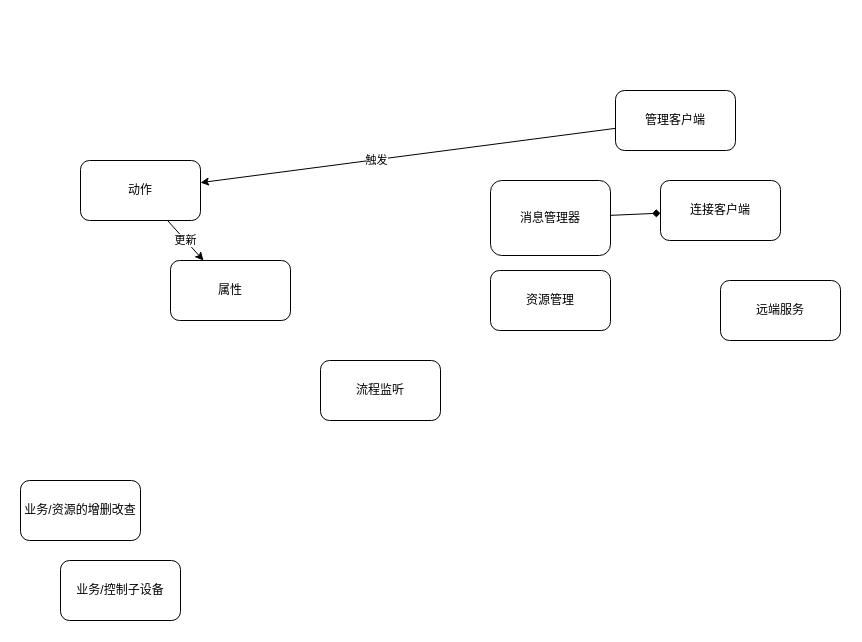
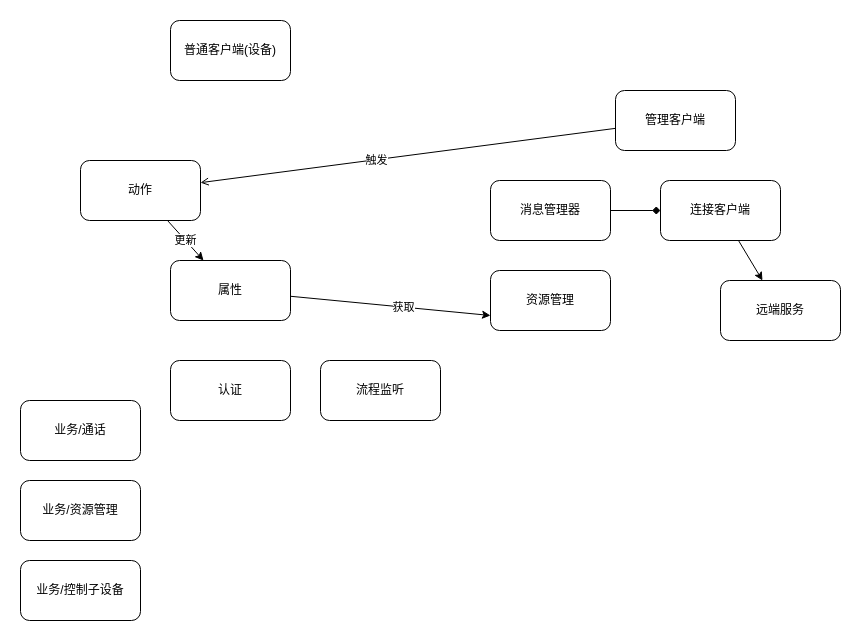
none -> (231, 51)
(208, 182) -> (206, 182)
(551, 218) -> (551, 211)
none -> (749, 258)
none -> (387, 306)
none -> (231, 391)
none -> (81, 431)
(81, 511) -> (81, 511)
(121, 591) -> (81, 591)
